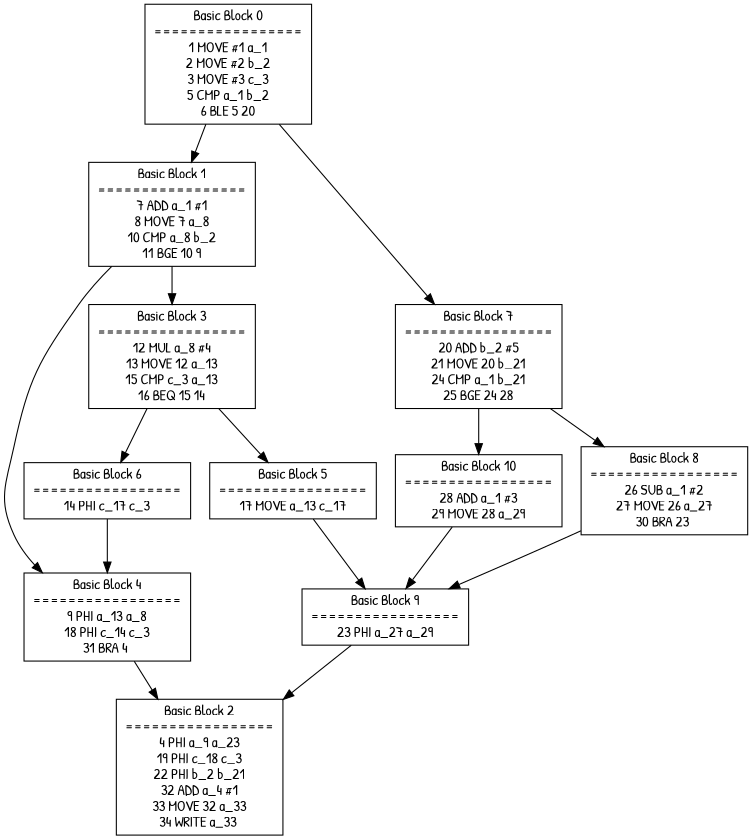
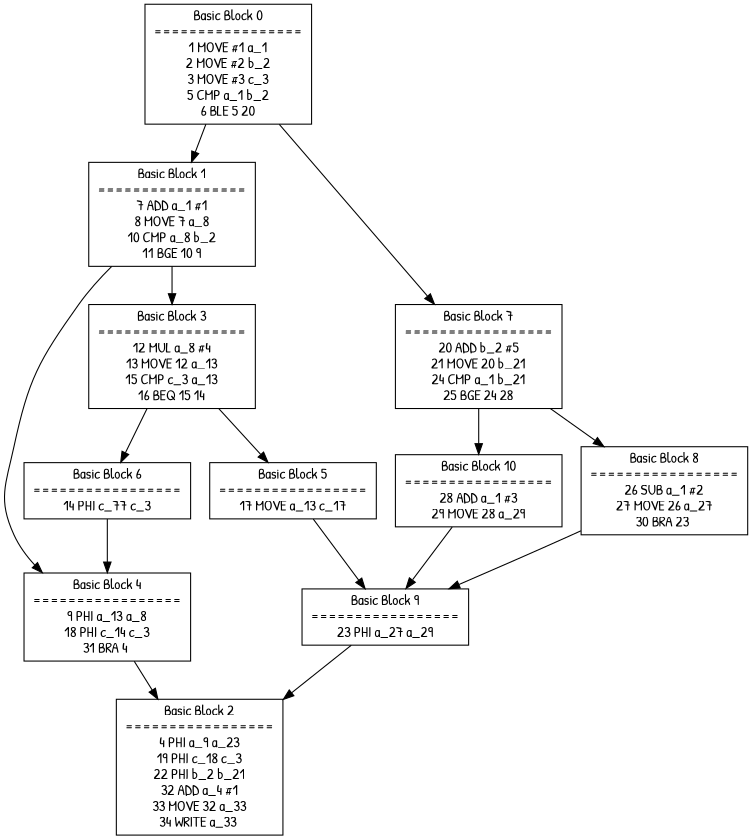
(107, 491) -> (107, 491)
